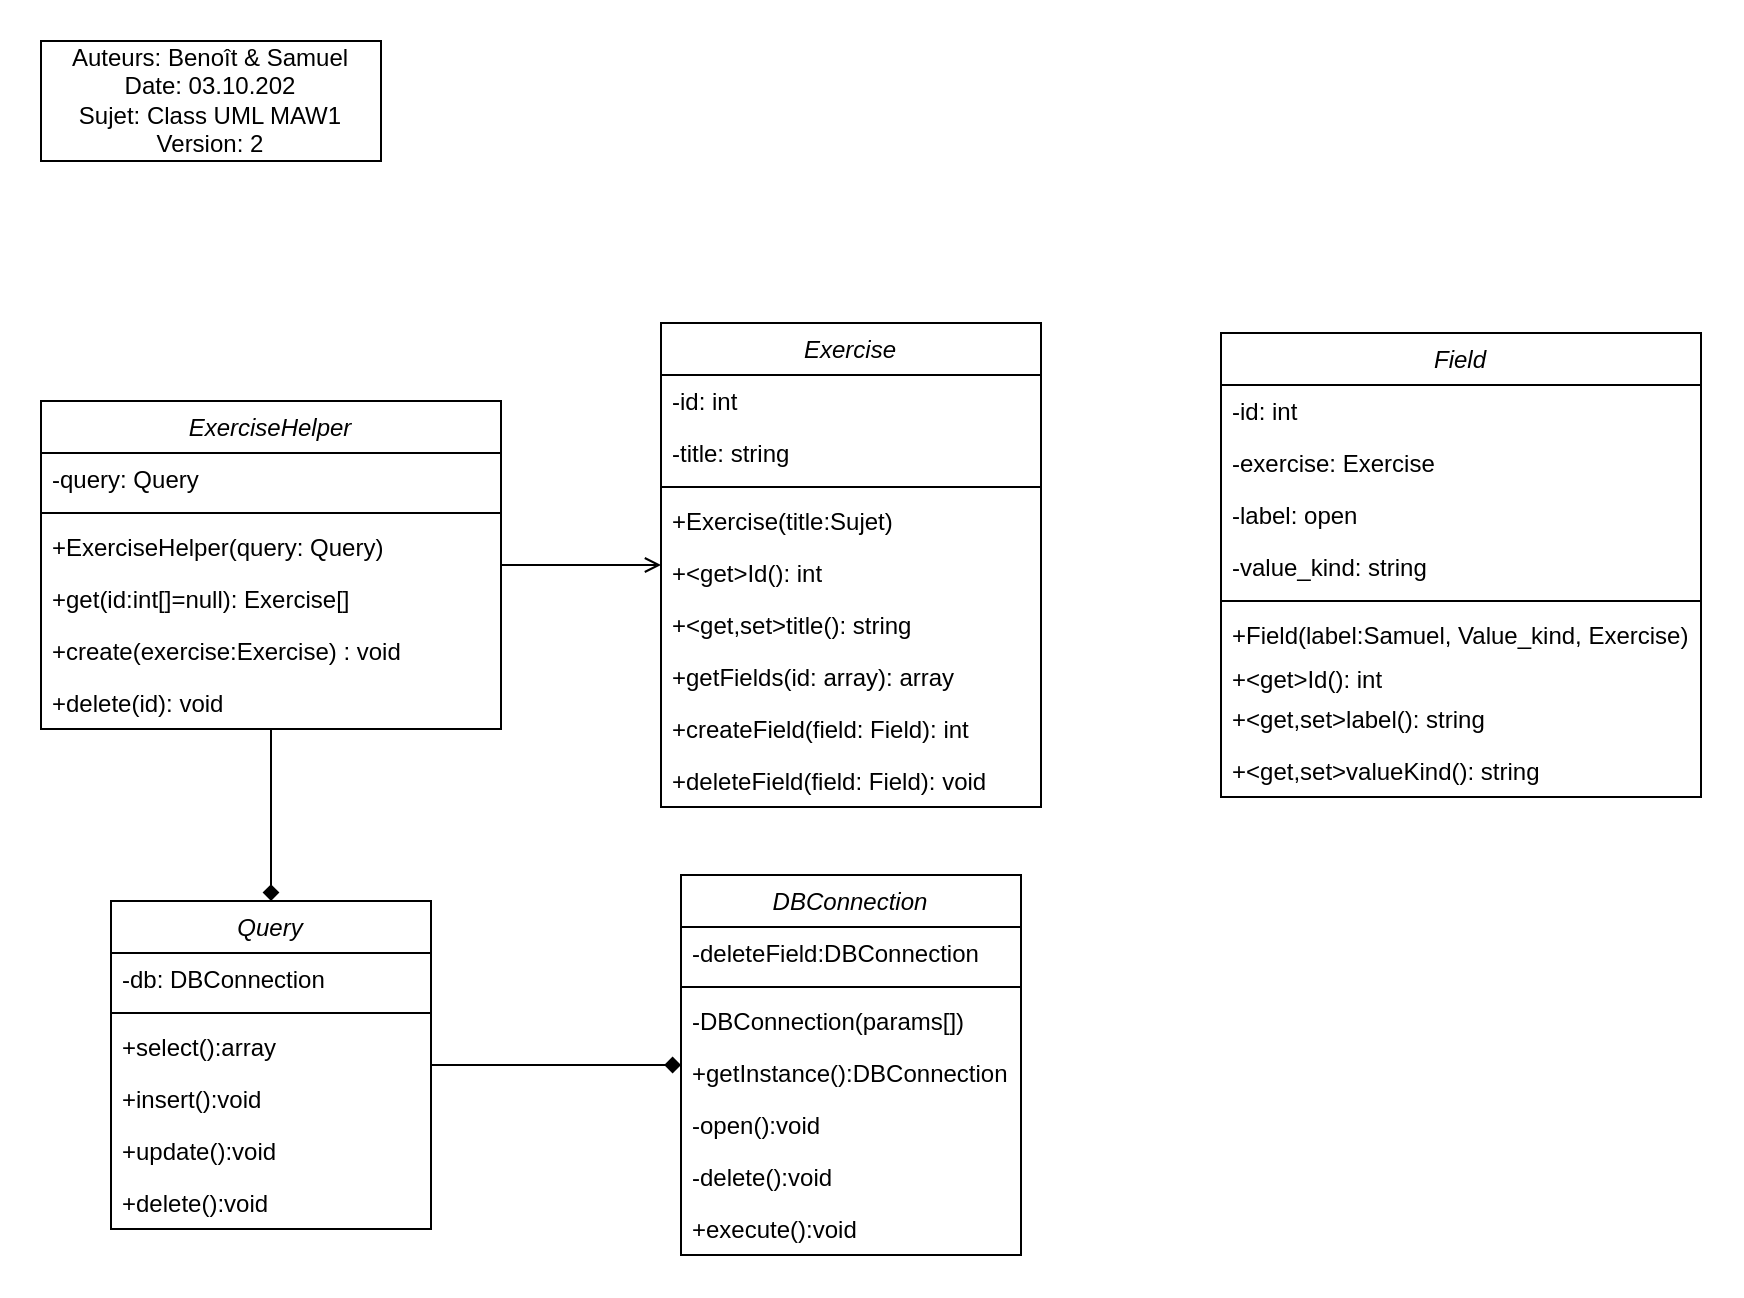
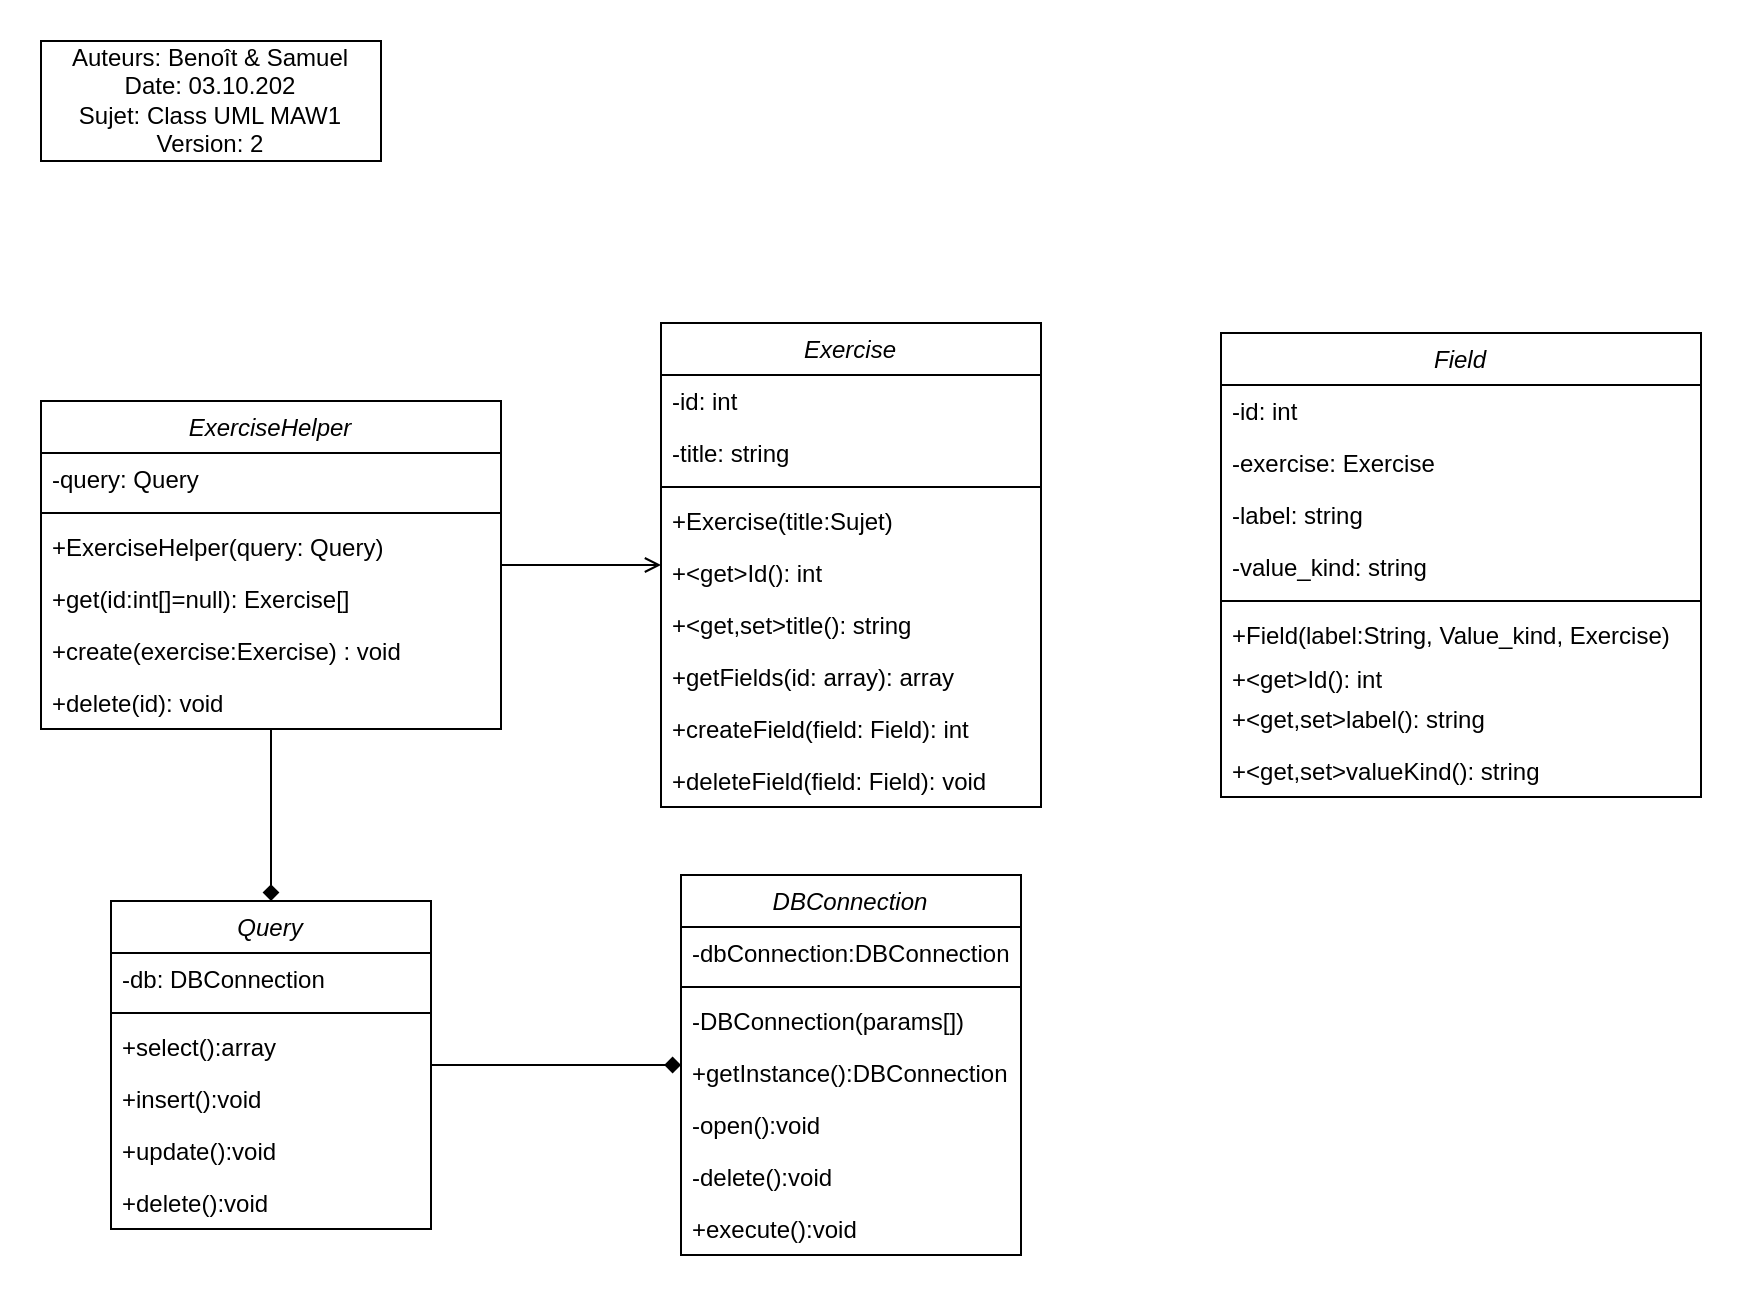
(1300, 516) -> (1310, 516)
(1474, 636) -> (1474, 636)
(844, 954) -> (857, 954)
